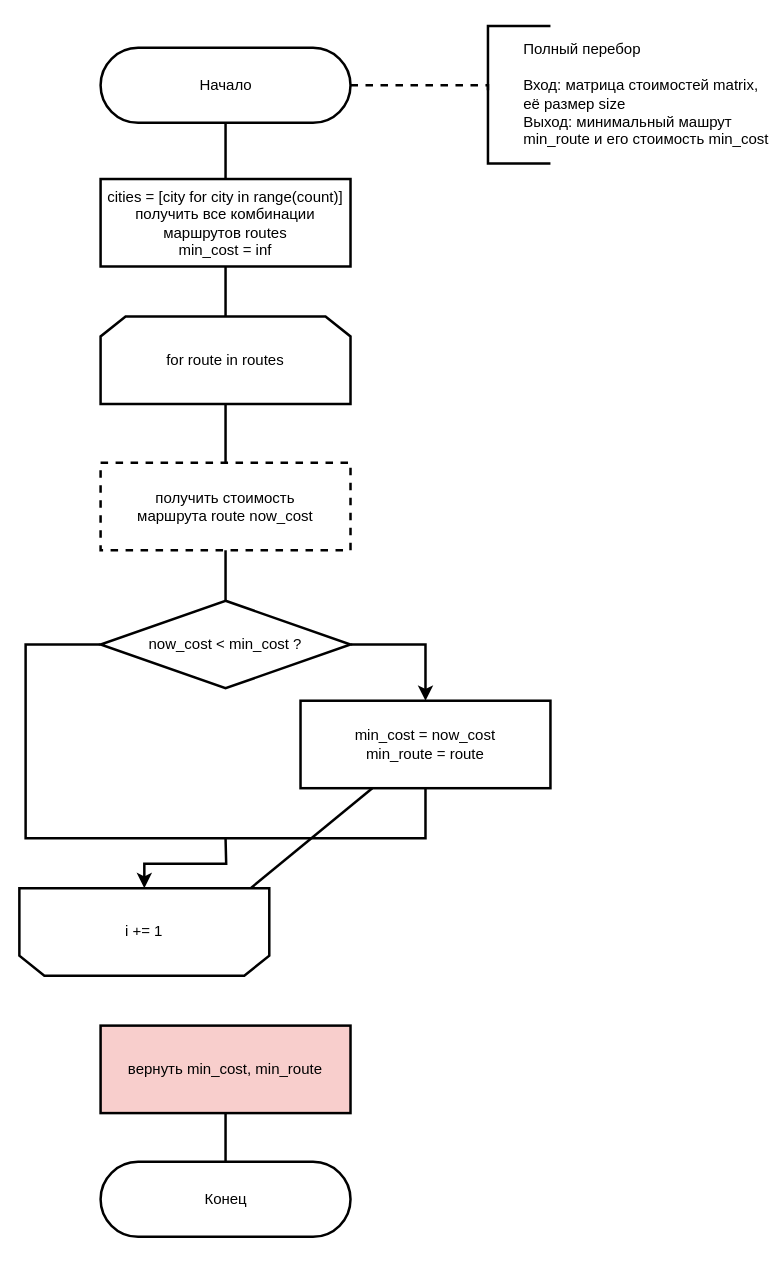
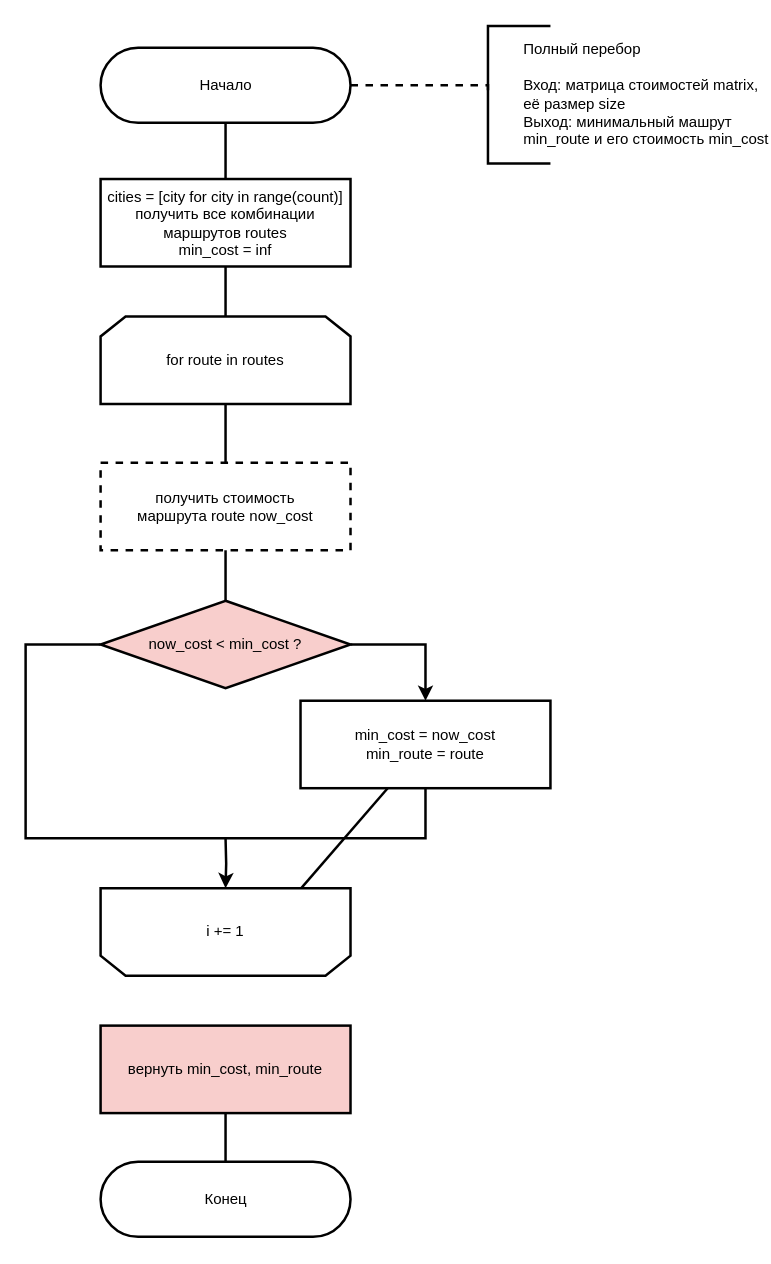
(226, 644) -> (226, 644)
(144, 932) -> (226, 932)
